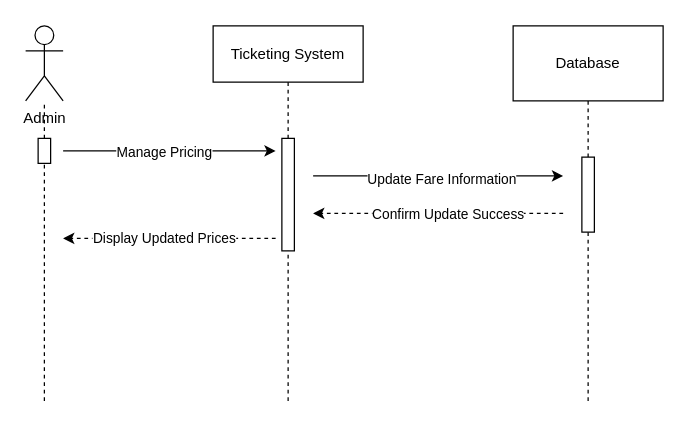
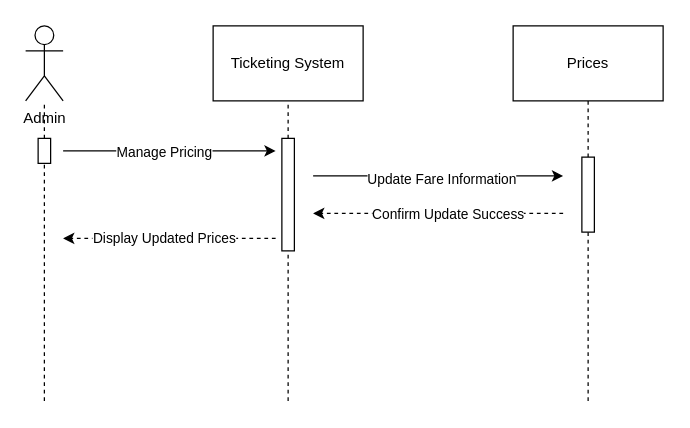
(288, 54) -> (288, 63)
(588, 63) -> (588, 63)
